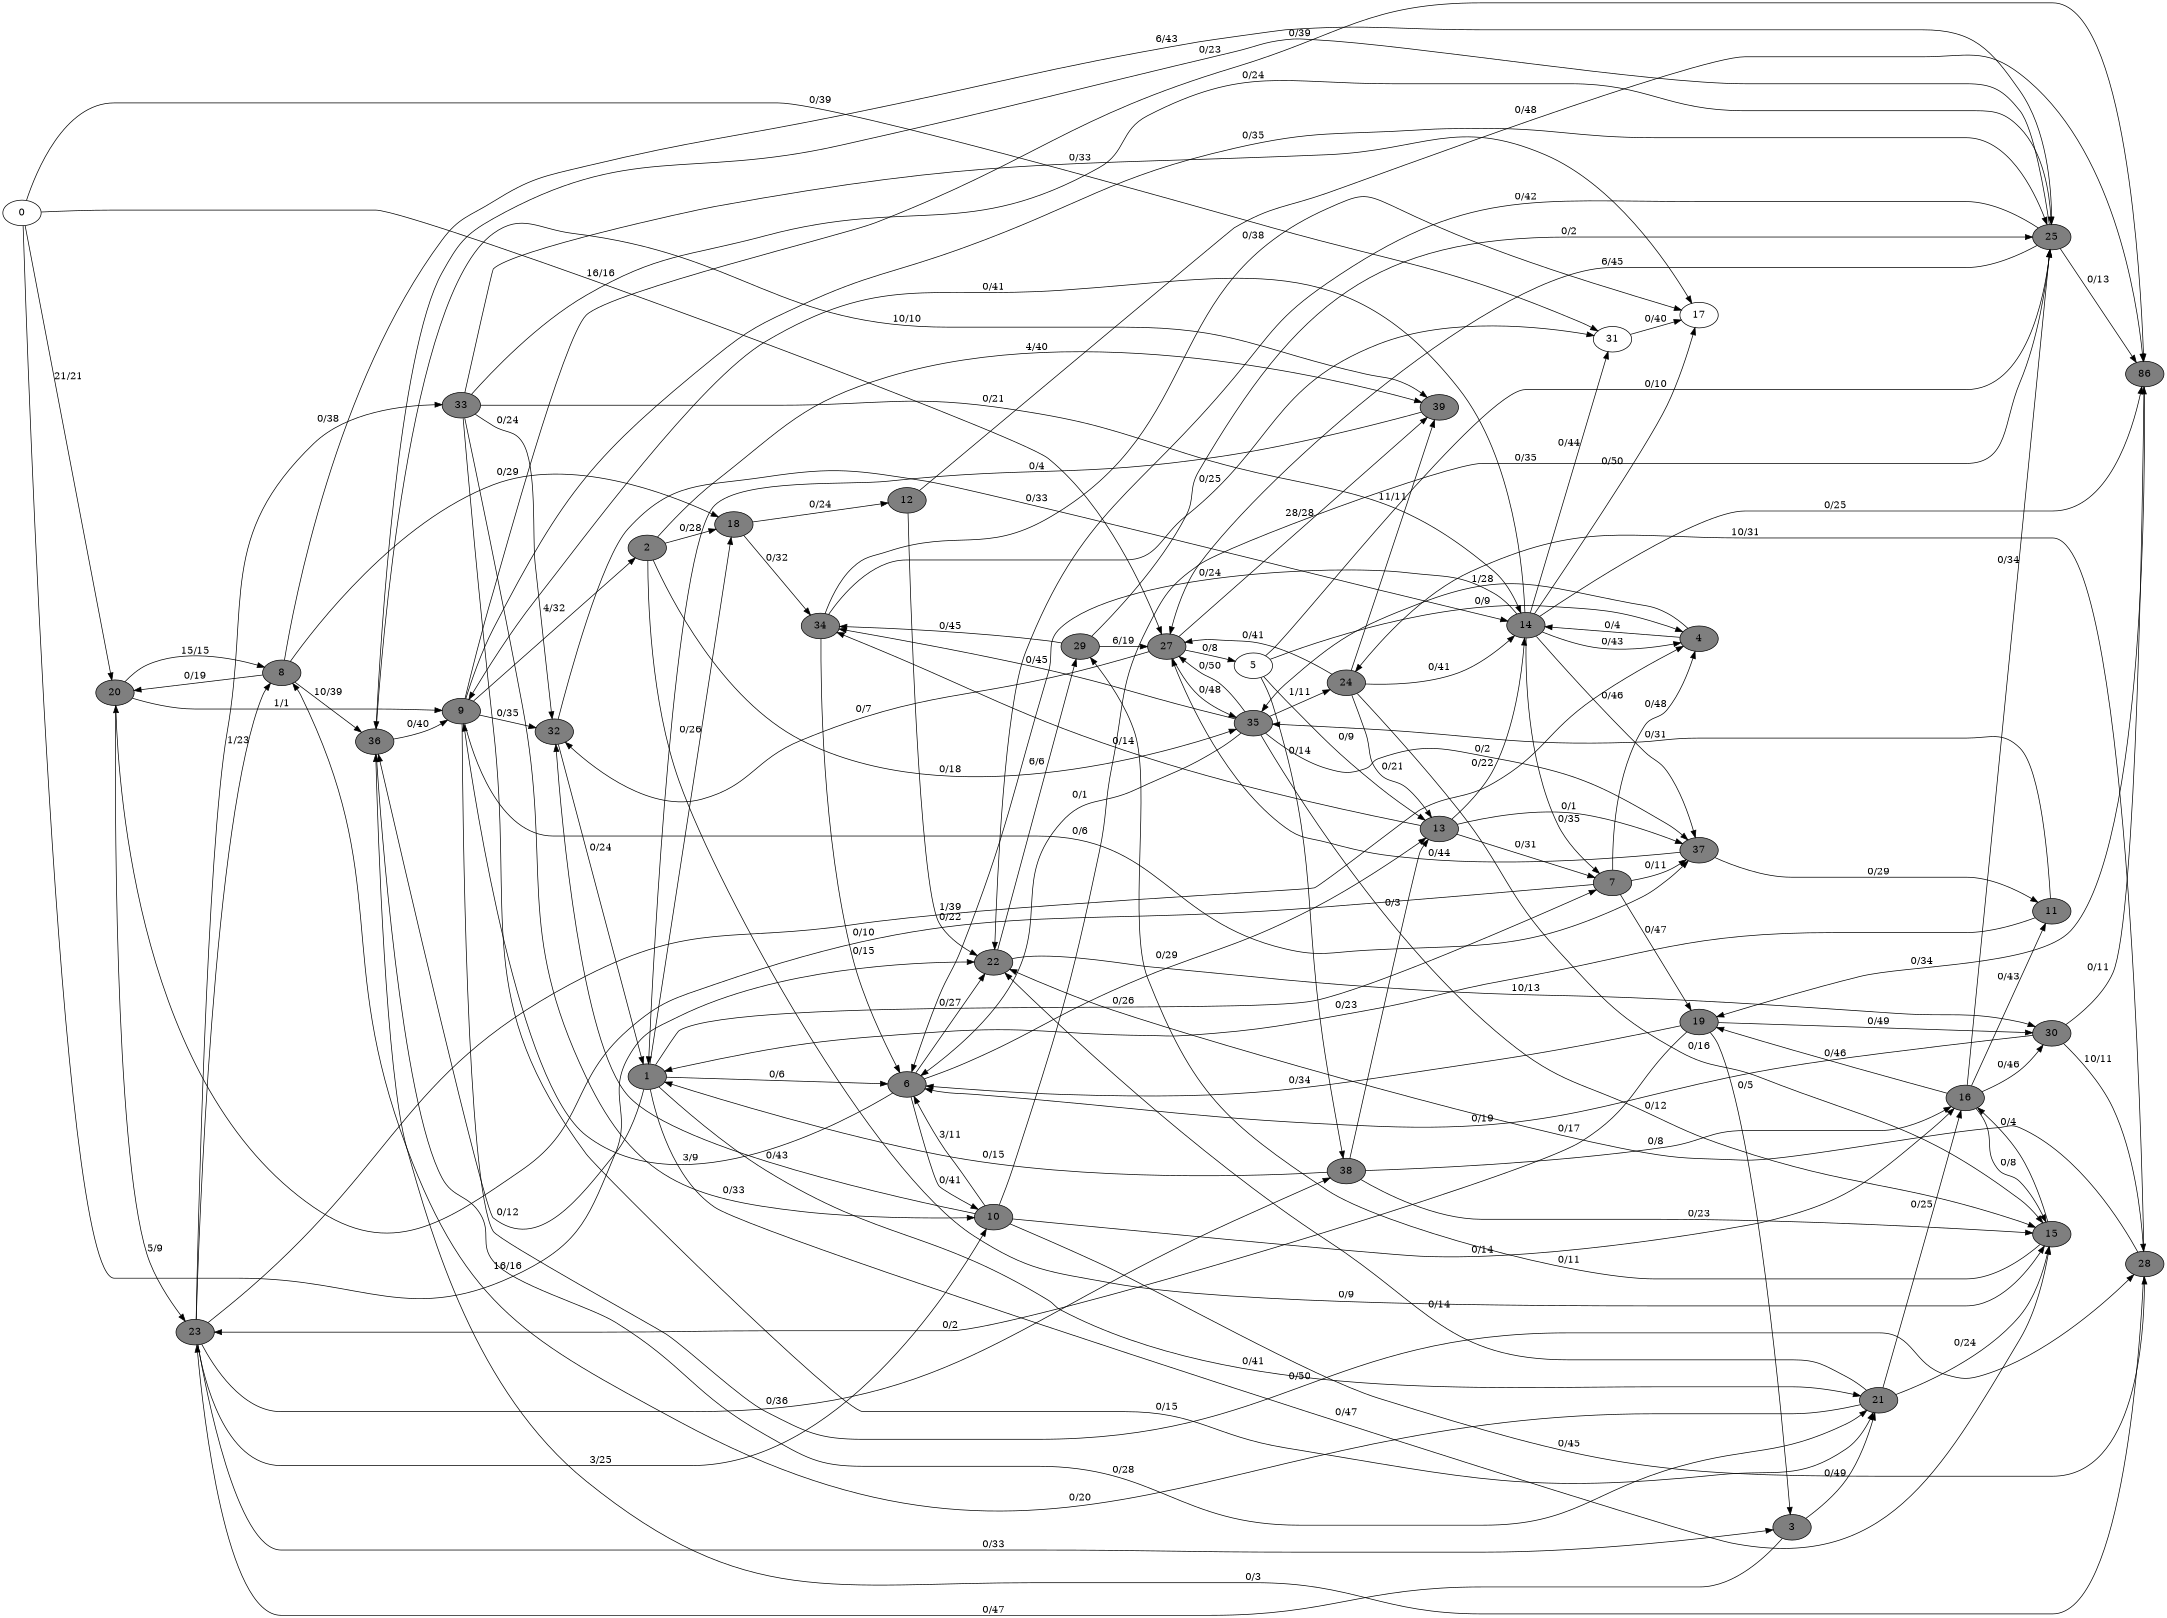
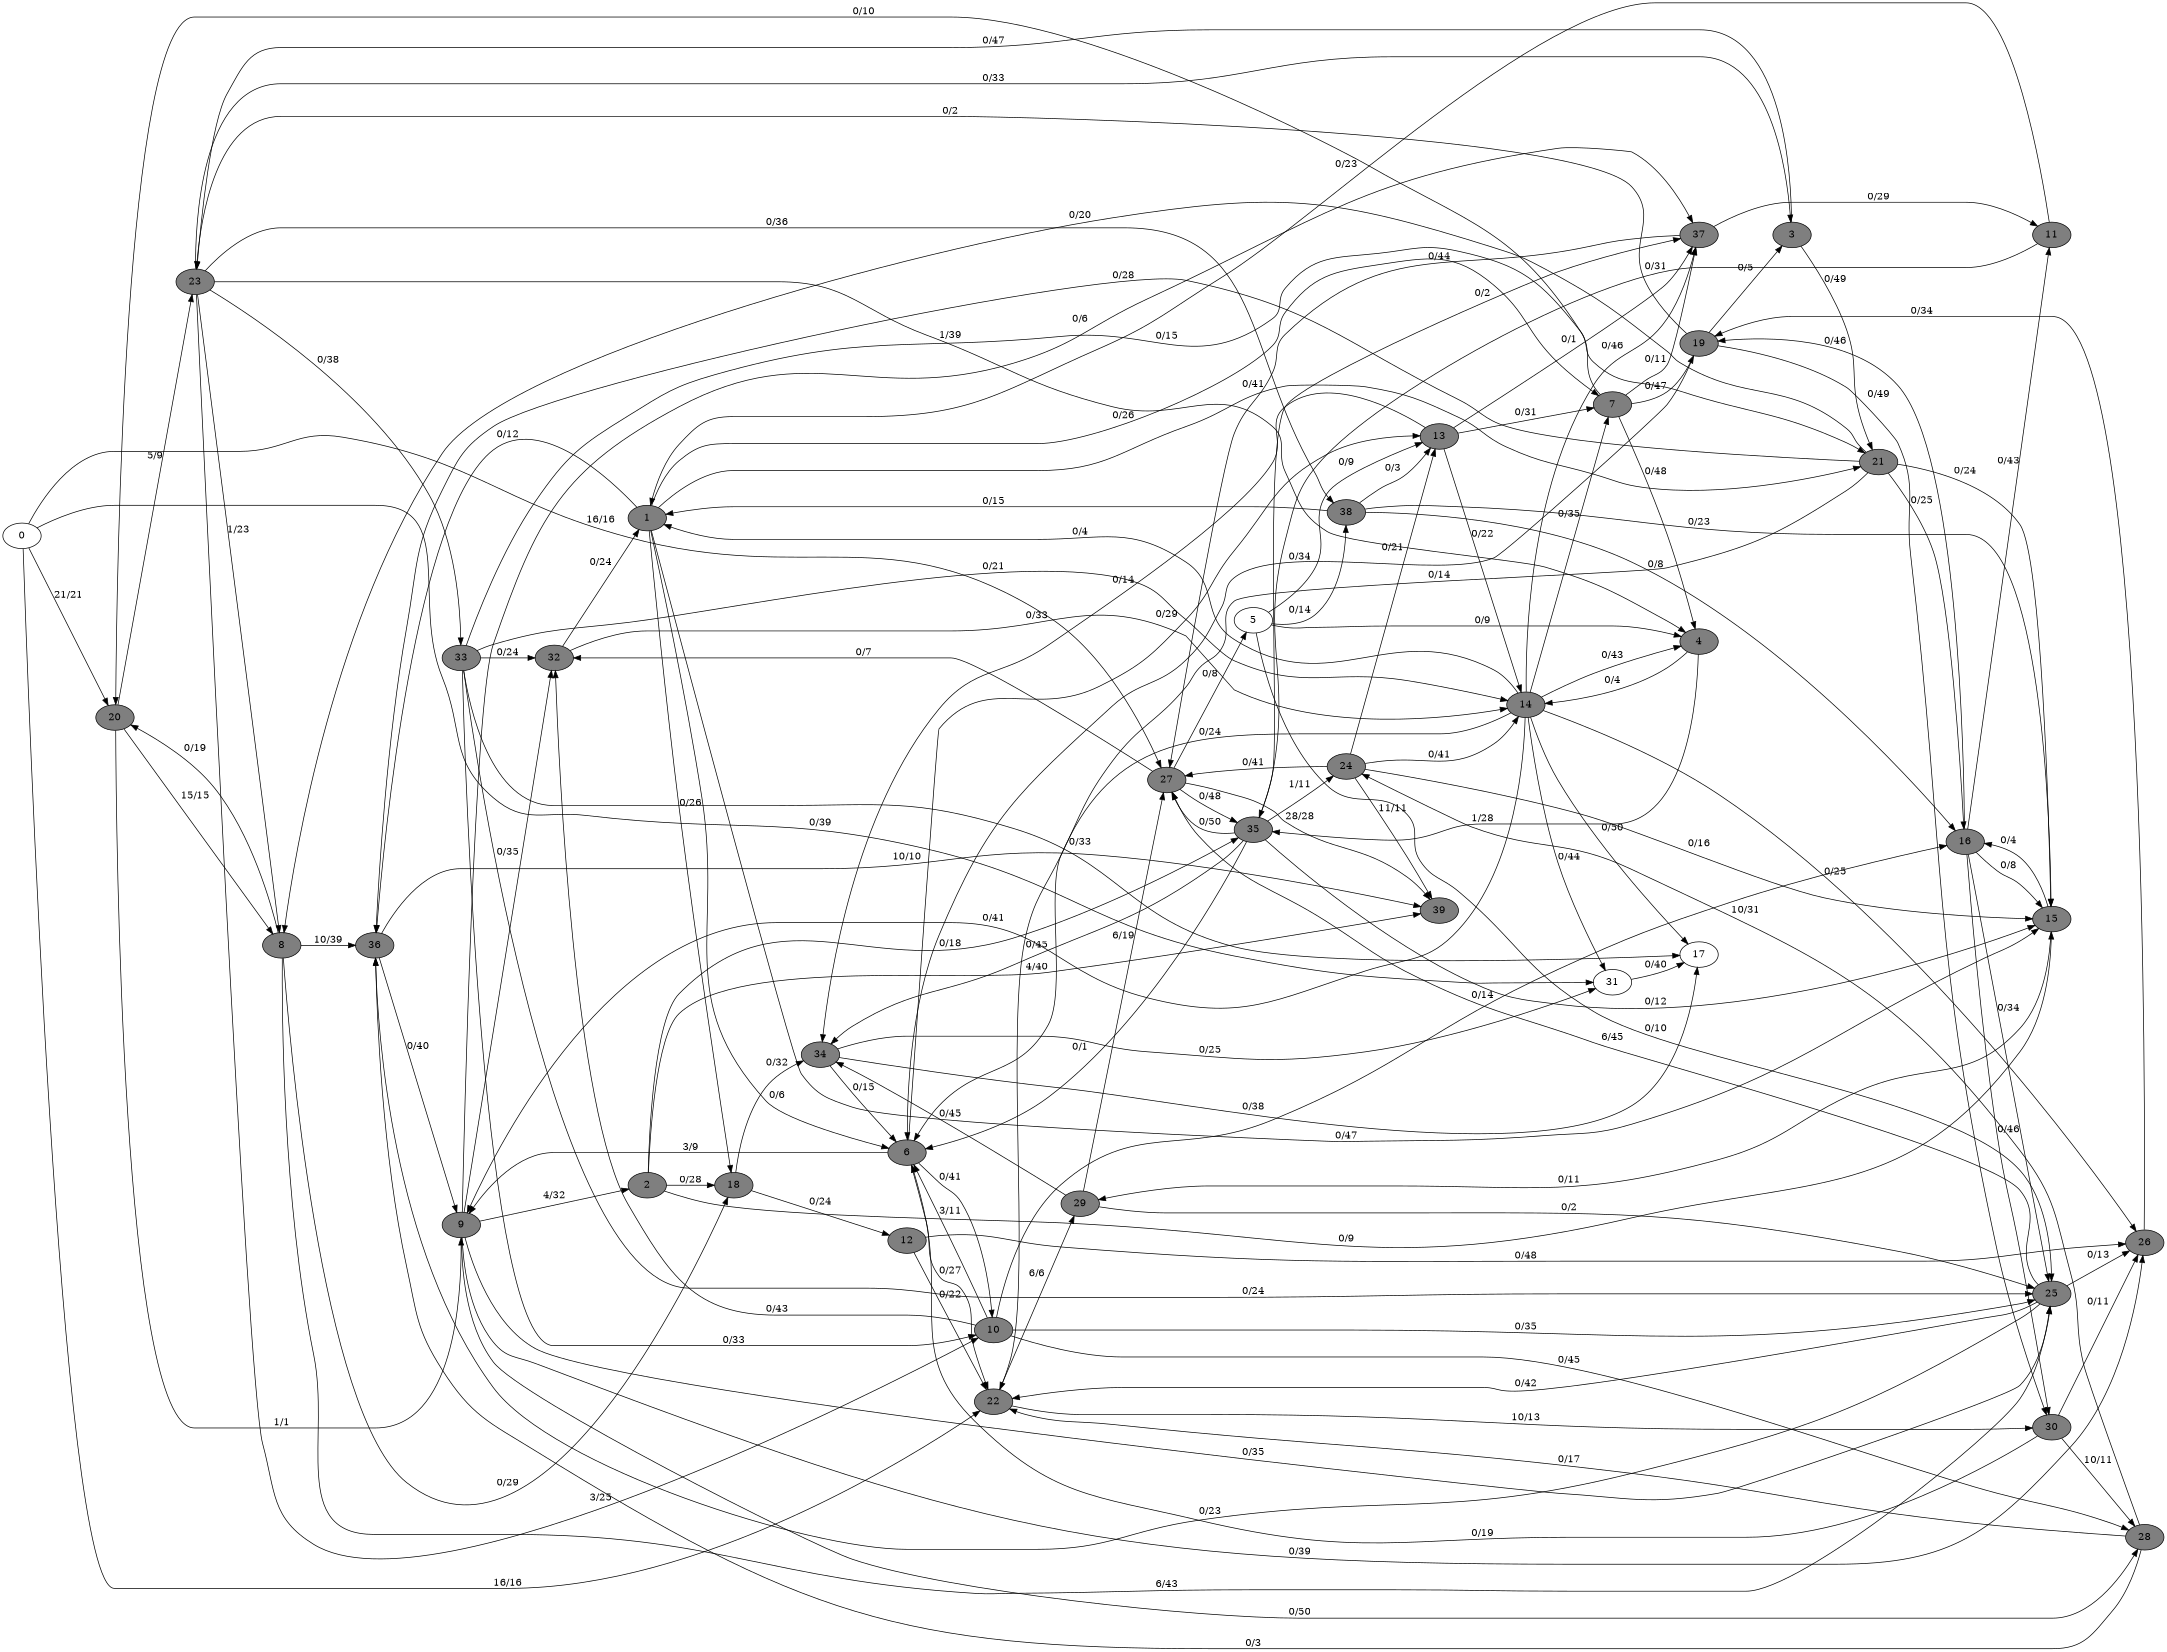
(2145, 374) -> (2145, 1243)
(790, 485) -> (1128, 538)
(894, 1466) -> (925, 313)
